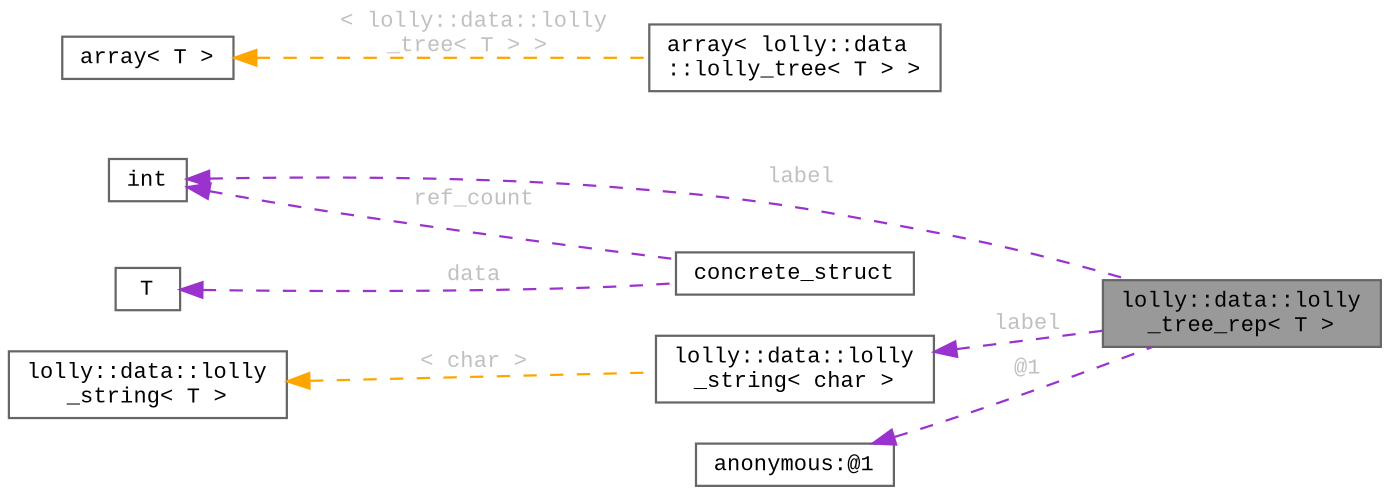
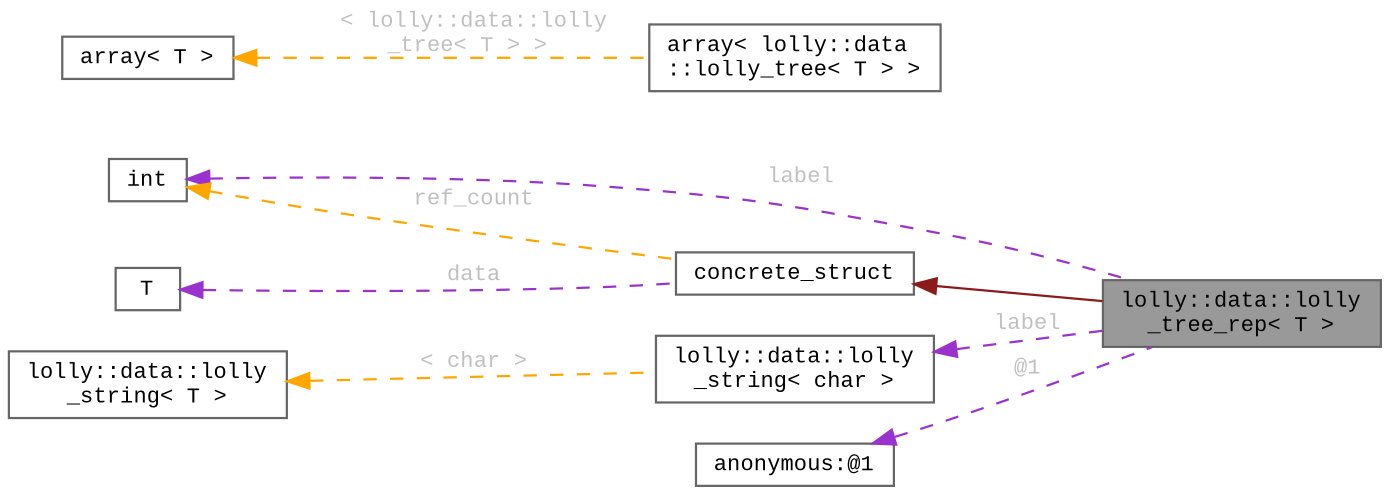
(442, 228) -> (442, 228)
none -> (1019, 294)
